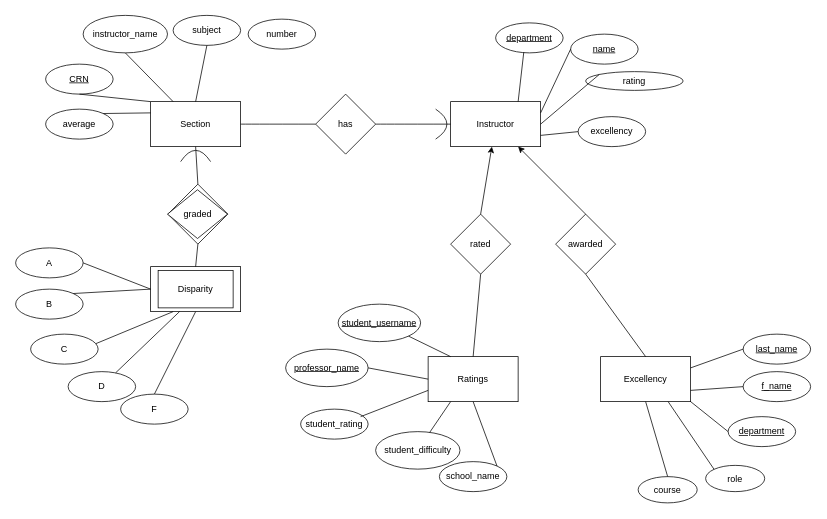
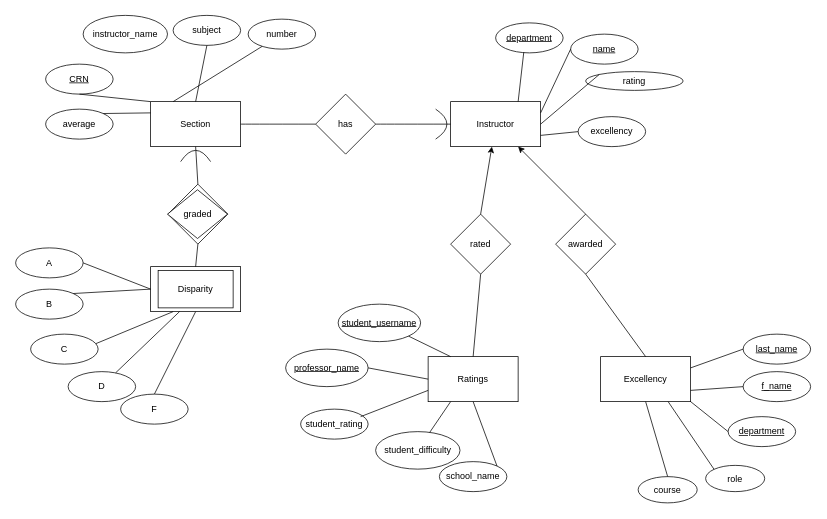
(149, 77) -> (217, 74)
